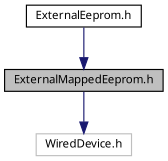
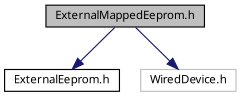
(84, 42) -> (98, 44)
